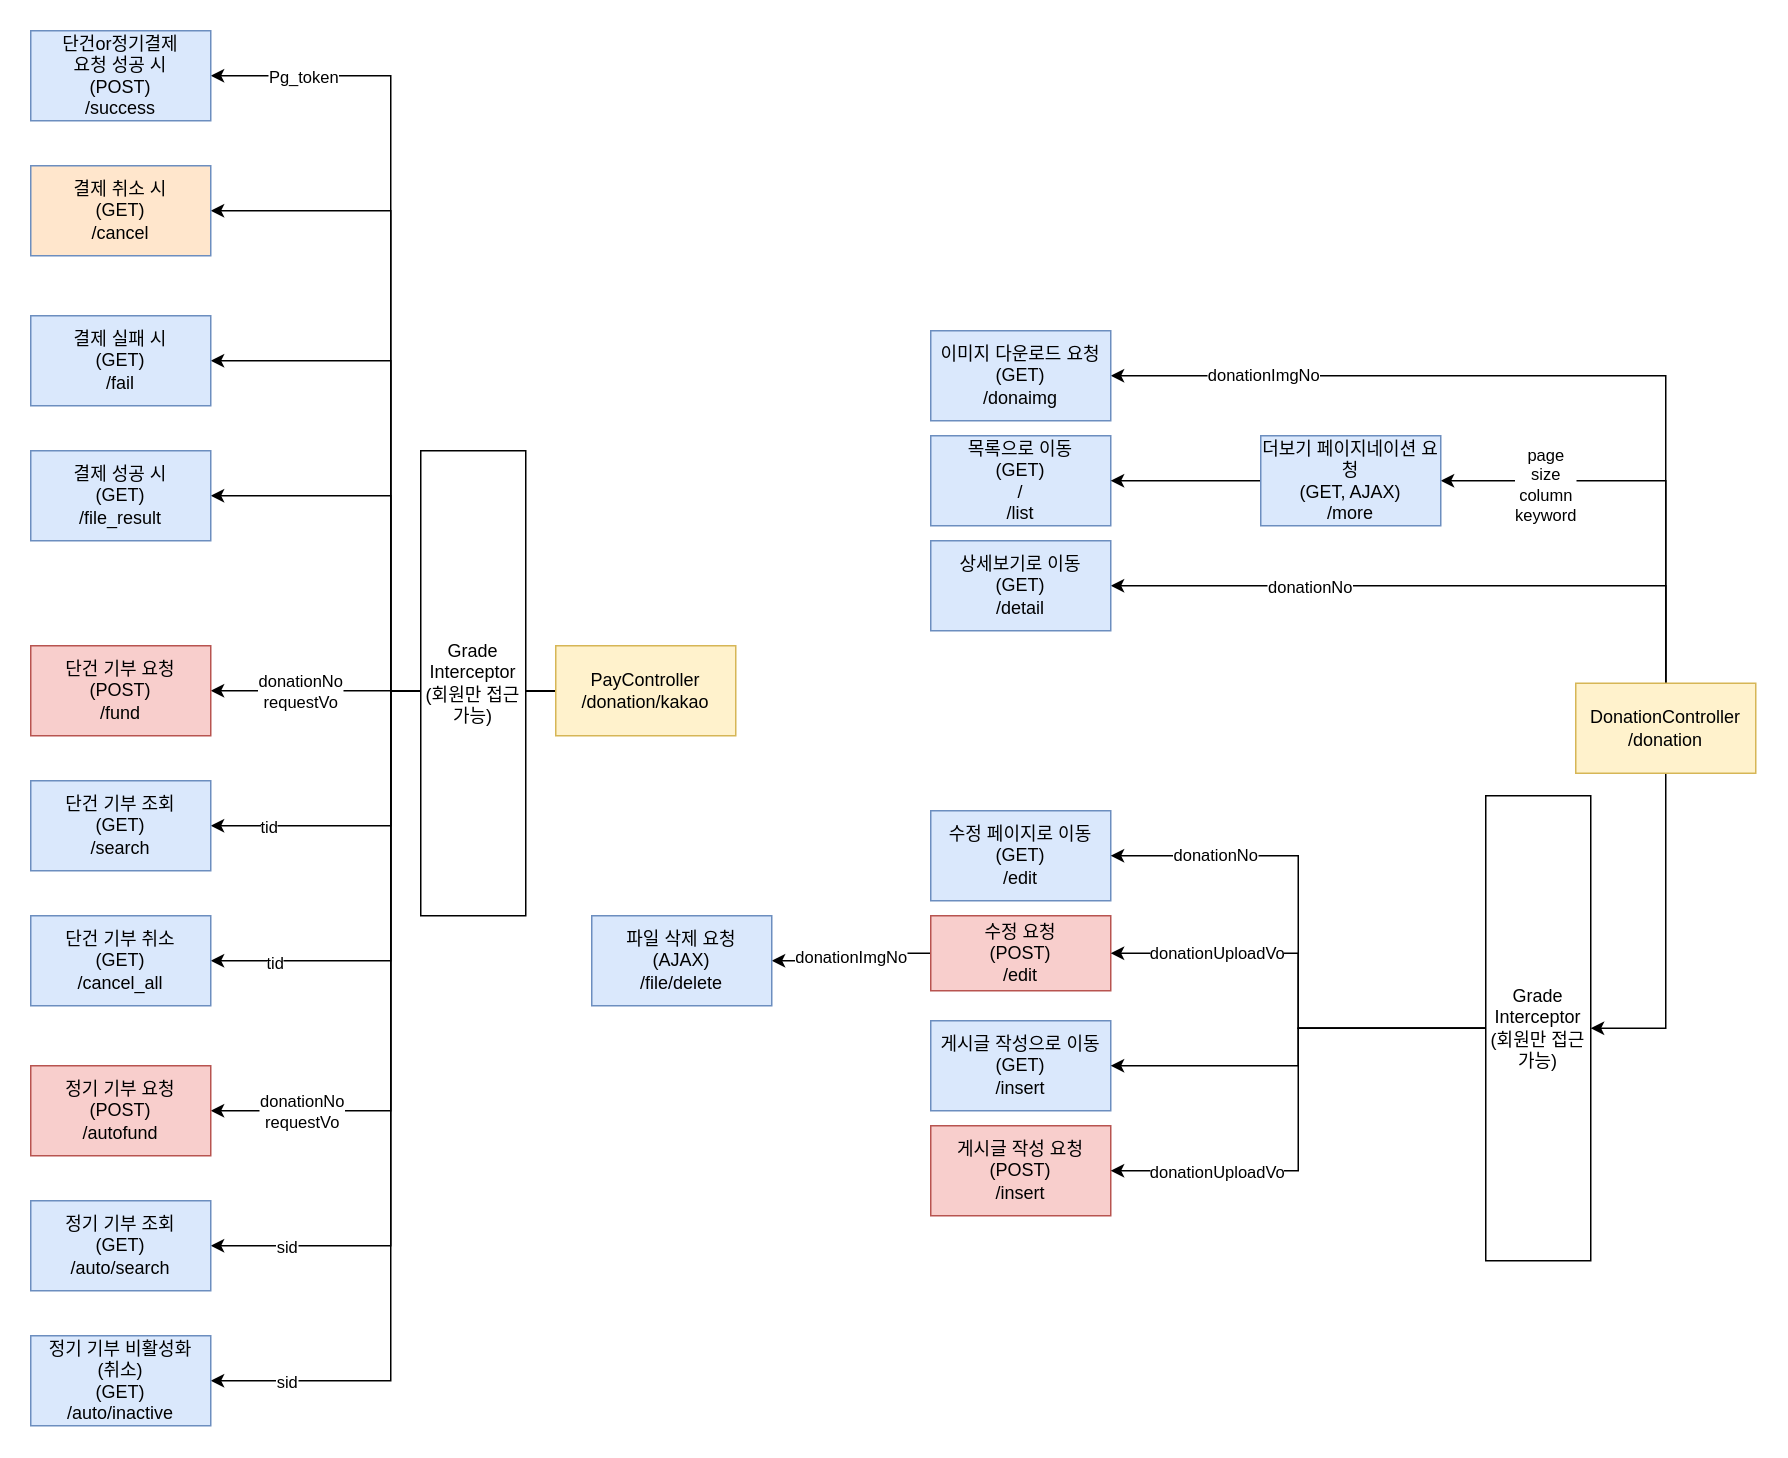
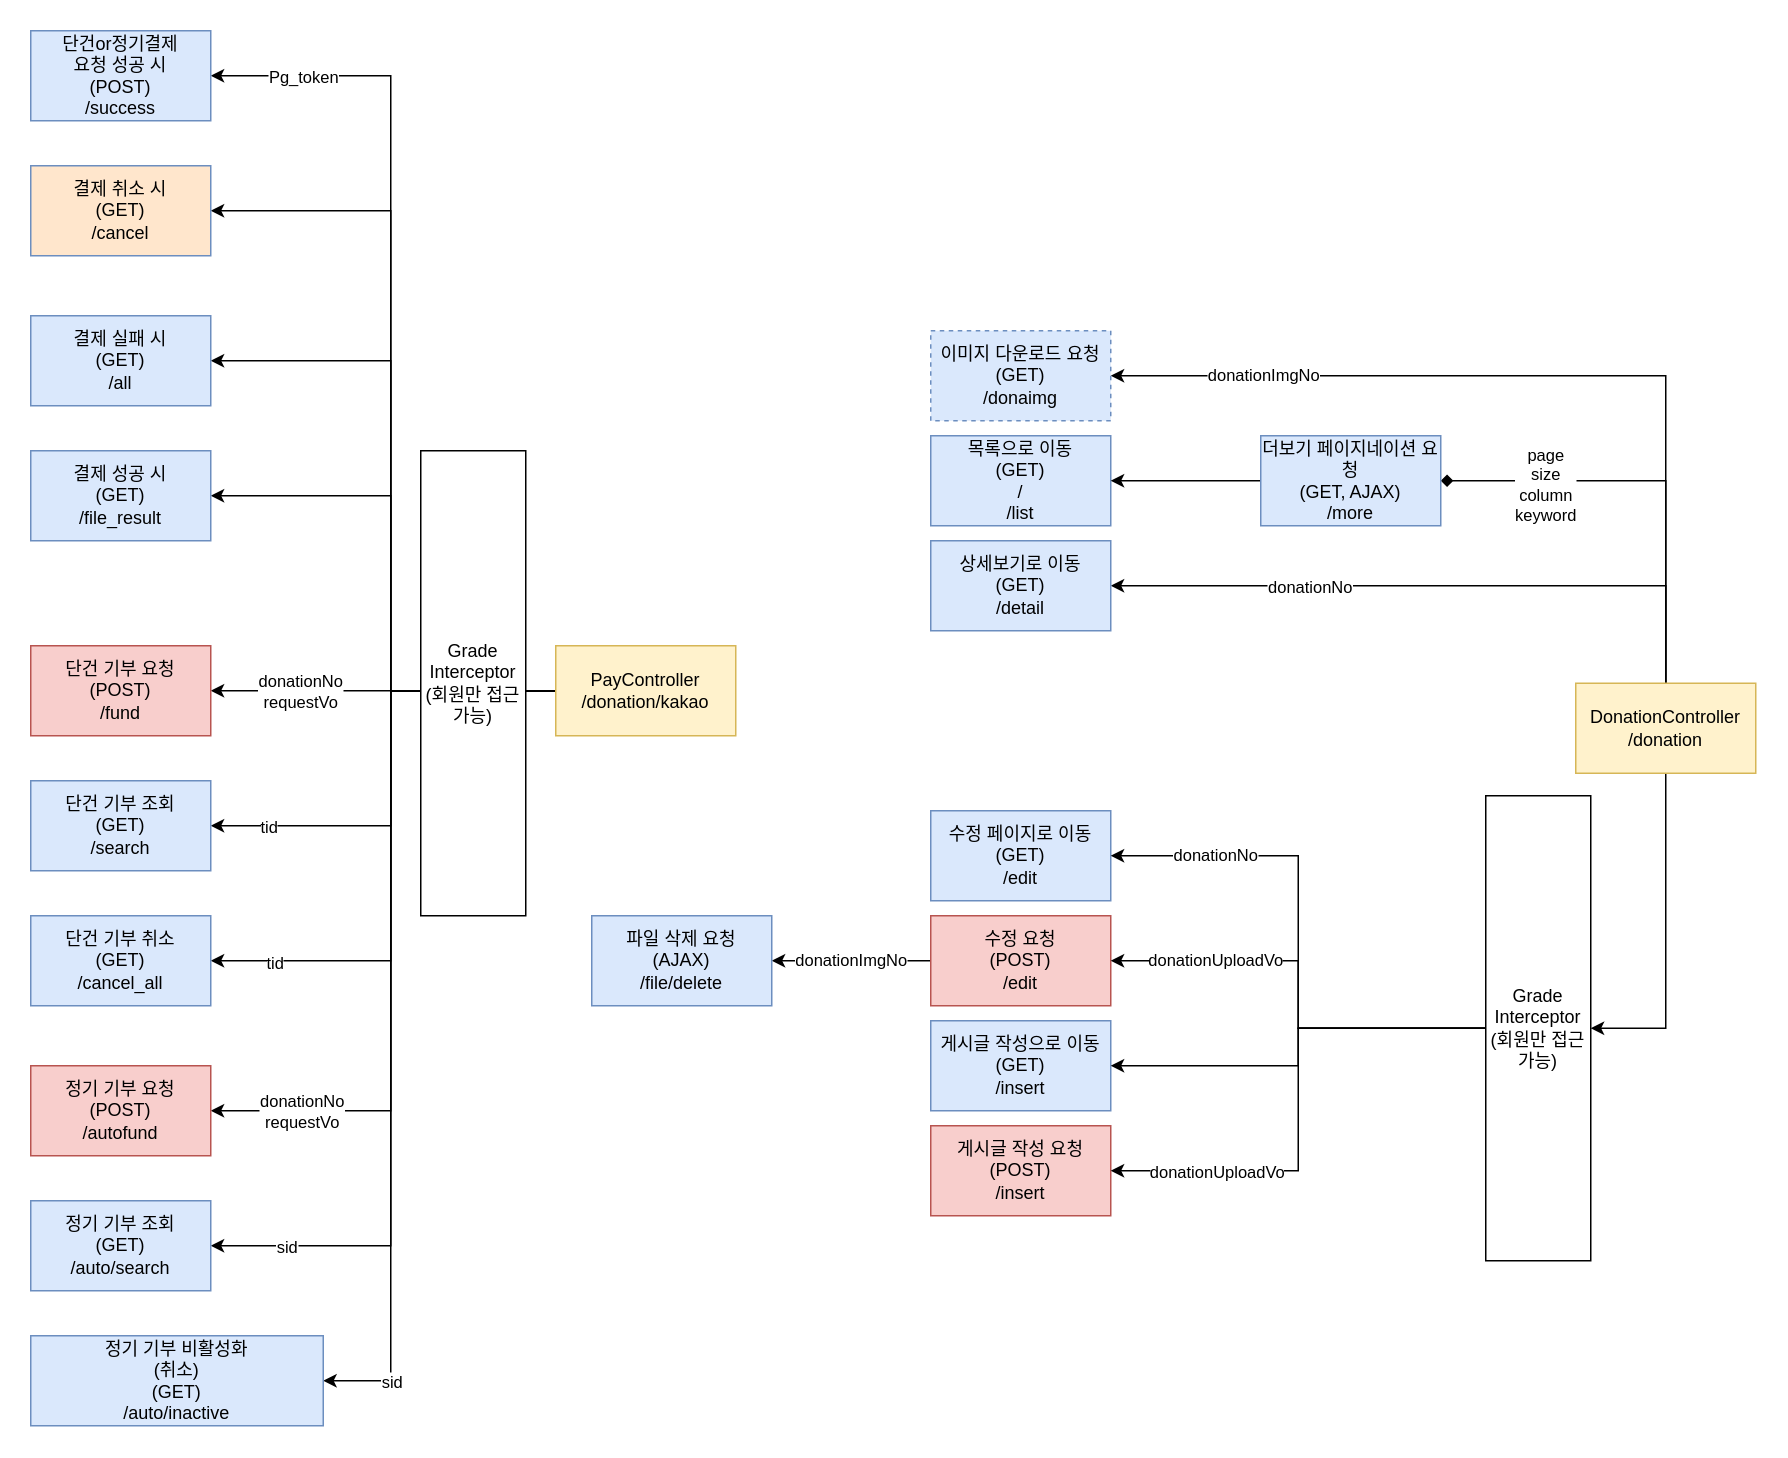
(121, 361) -> (121, 361)
(1021, 376) -> (1021, 376)
(1452, 481) -> (1453, 481)
(1021, 953) -> (1021, 961)
(121, 1381) -> (177, 1381)
